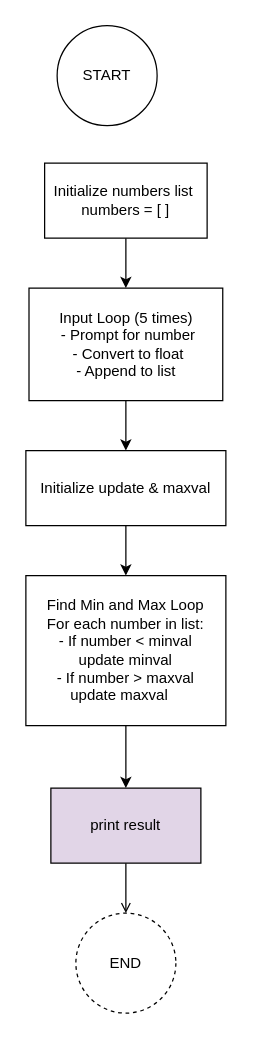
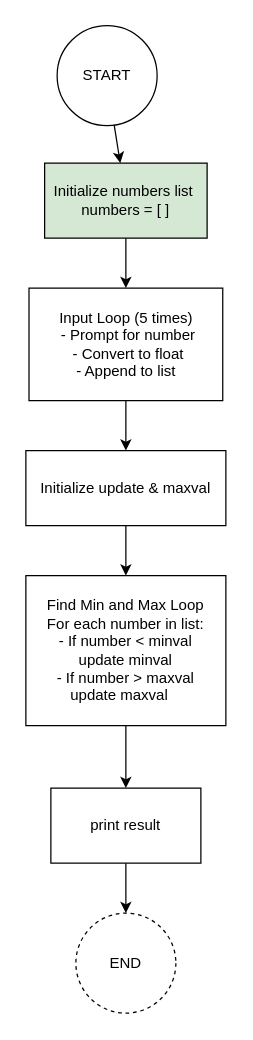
none -> (116, 140)
(126, 201) -> (126, 201)
(126, 826) -> (126, 826)
(126, 905) -> (126, 903)
